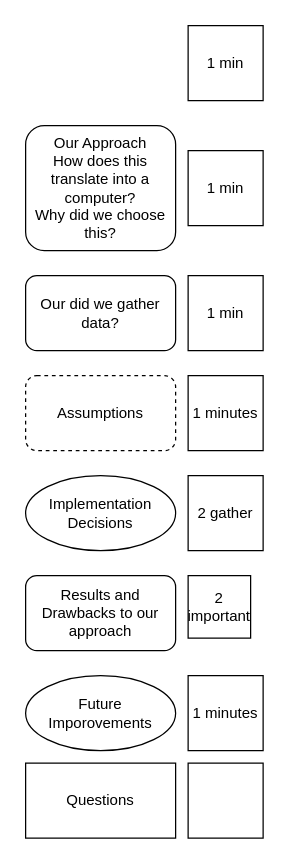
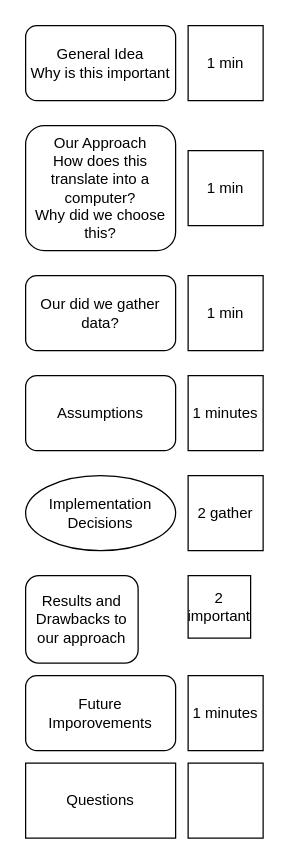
none -> (101, 63)
(101, 413) -> (101, 413)
(101, 613) -> (82, 619)
(101, 713) -> (101, 713)
